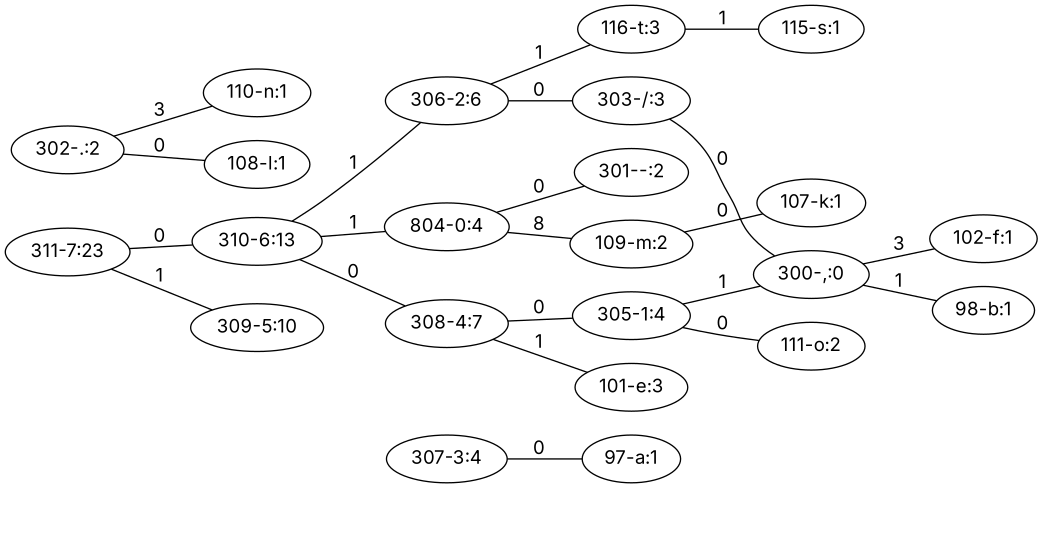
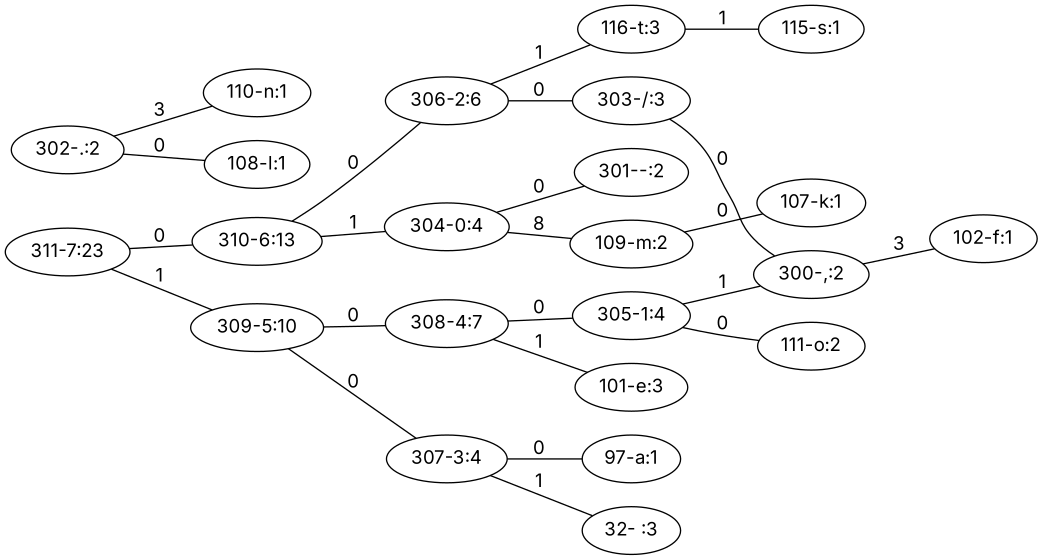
(354, 164) -> (354, 164)
(447, 227) -> (447, 227)
(811, 275) -> (811, 275)
(352, 283) -> (355, 326)
(983, 310) -> none
none -> (352, 394)
none -> (631, 531)
